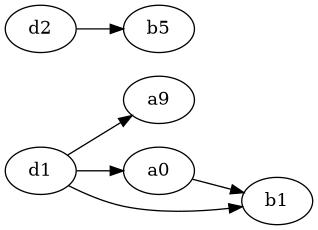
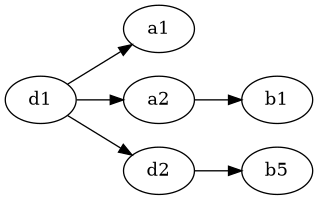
(159, 100) -> (159, 29)
(159, 171) -> (159, 100)
(147, 210) -> (94, 132)
